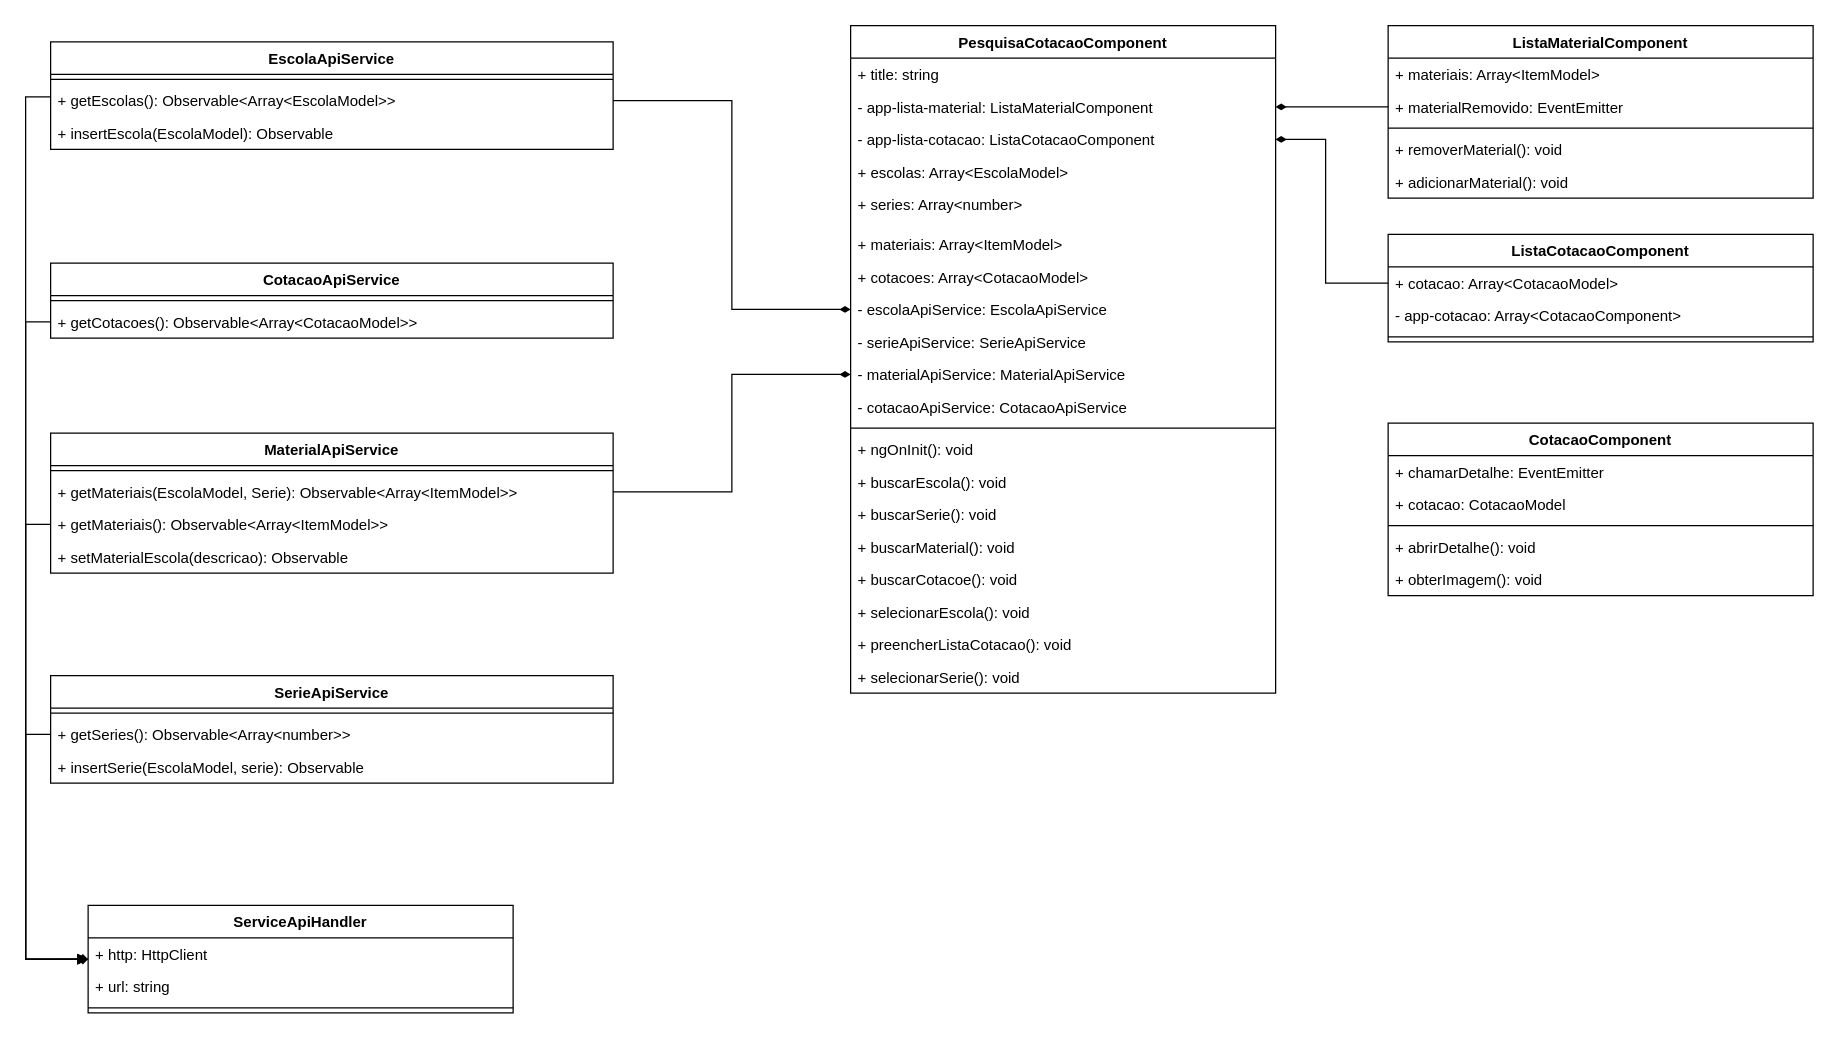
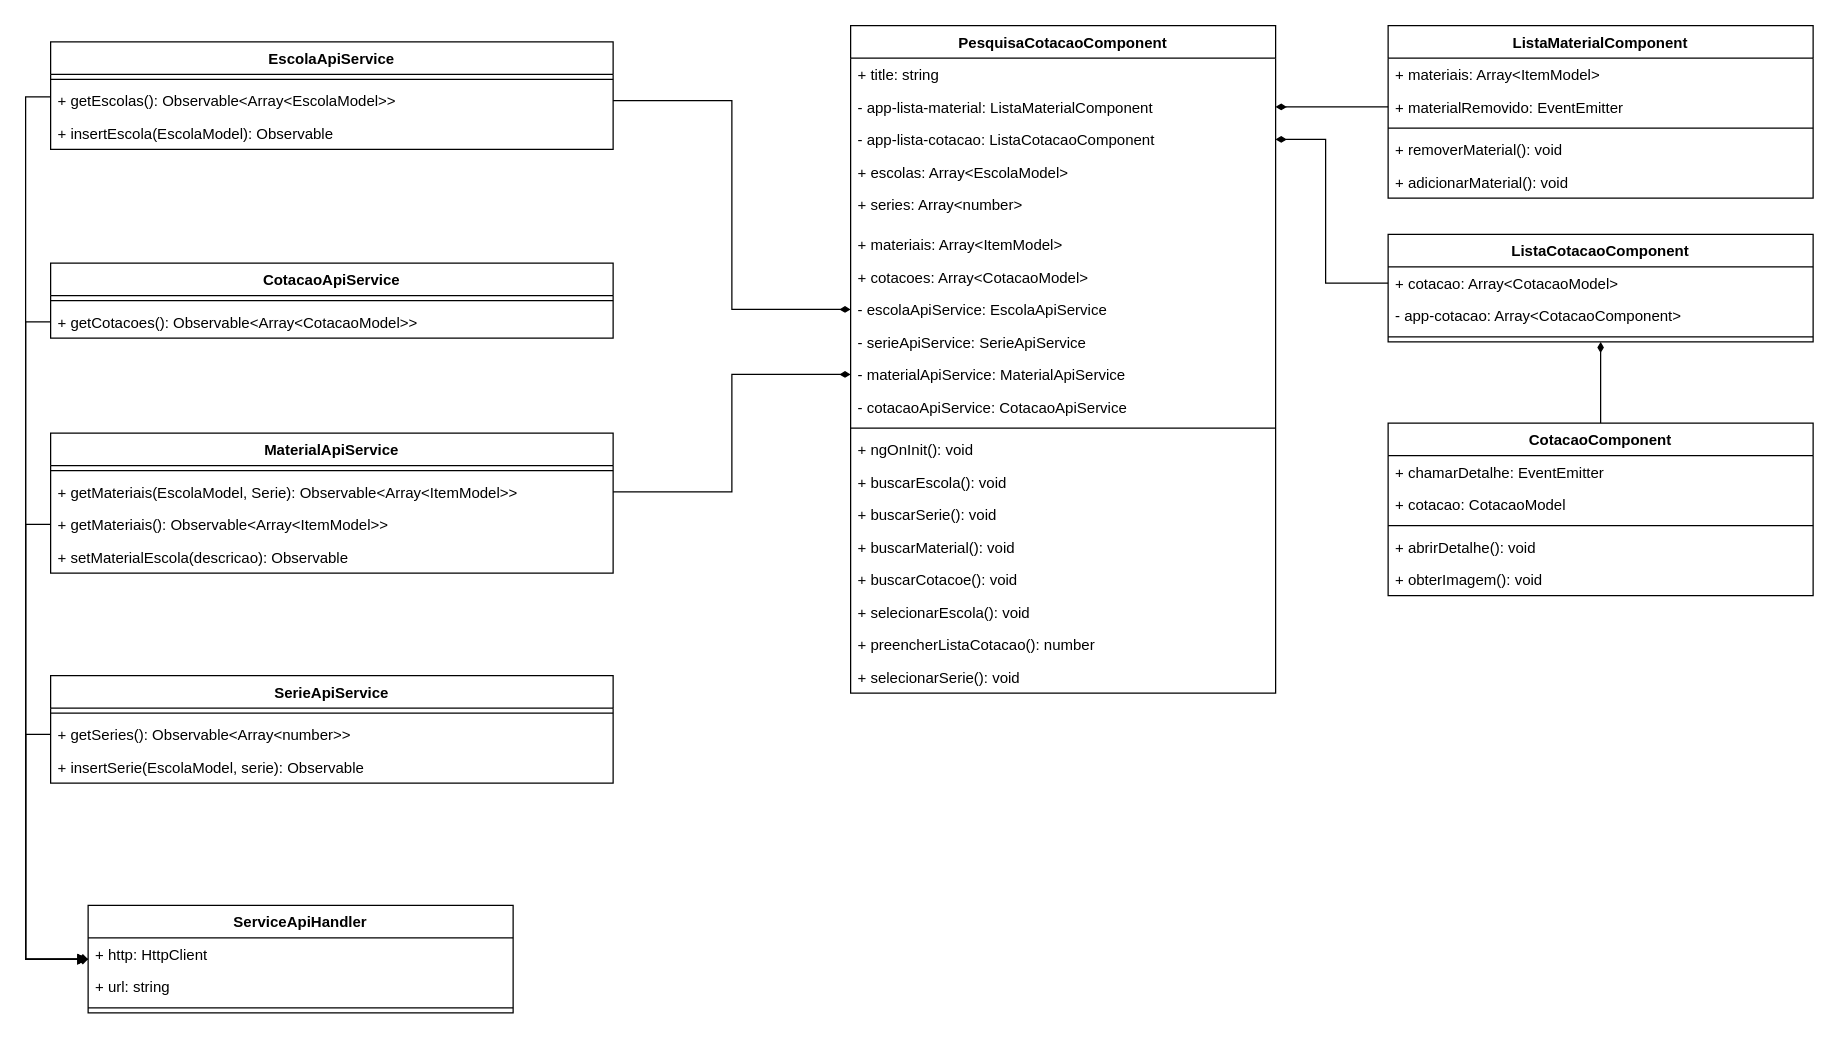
none -> (1601, 388)
(978, 645) -> (988, 645)
